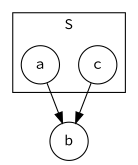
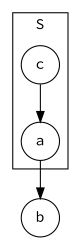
(85, 99) -> (40, 98)
